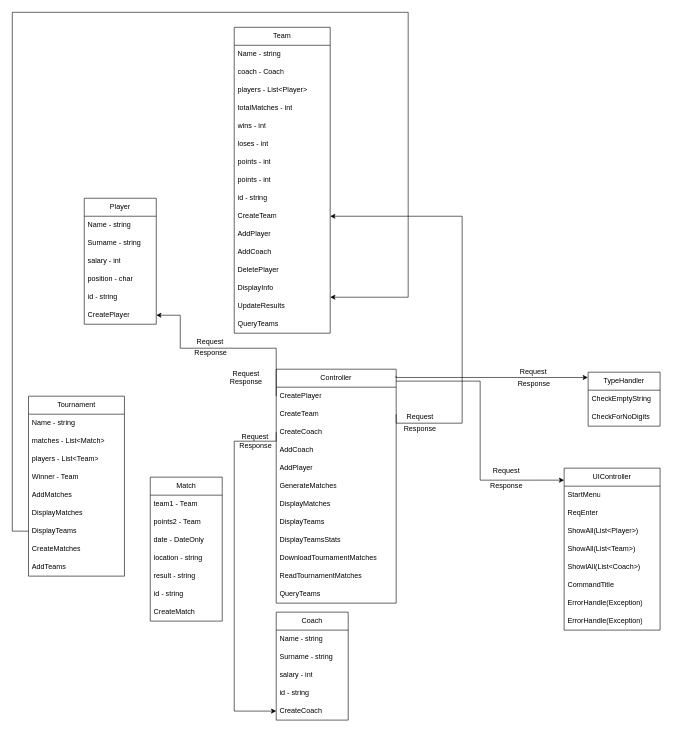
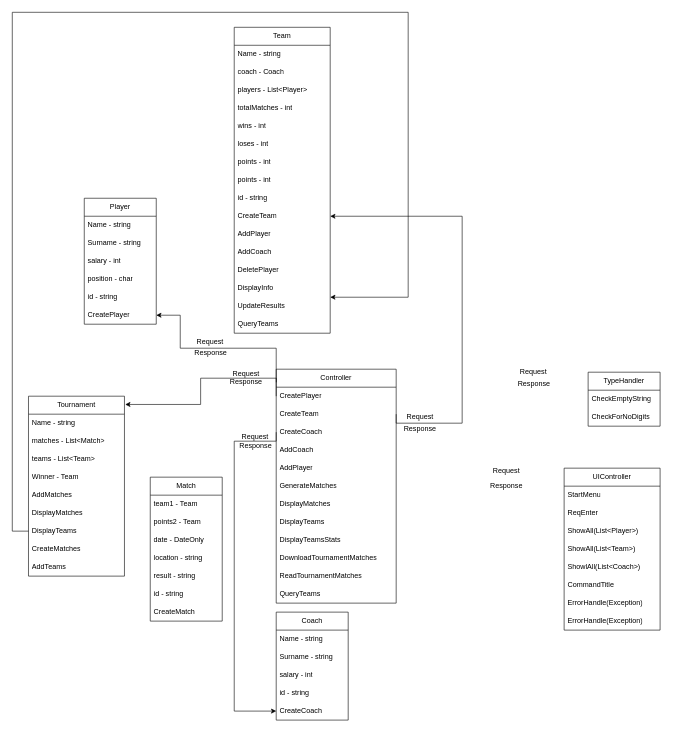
(489, 378) -> none
none -> (179, 405)
(69, 459) -> (66, 459)
(558, 480) -> none
